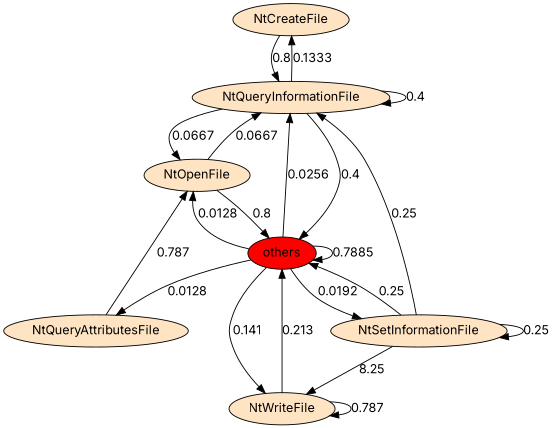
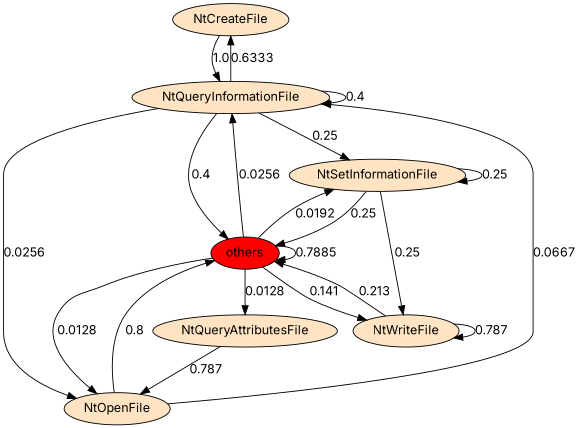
(282, 59) -> (221, 59)
(313, 59) -> (253, 59)
(194, 136) -> (25, 253)
(387, 208) -> (300, 134)
(372, 370) -> (407, 253)
